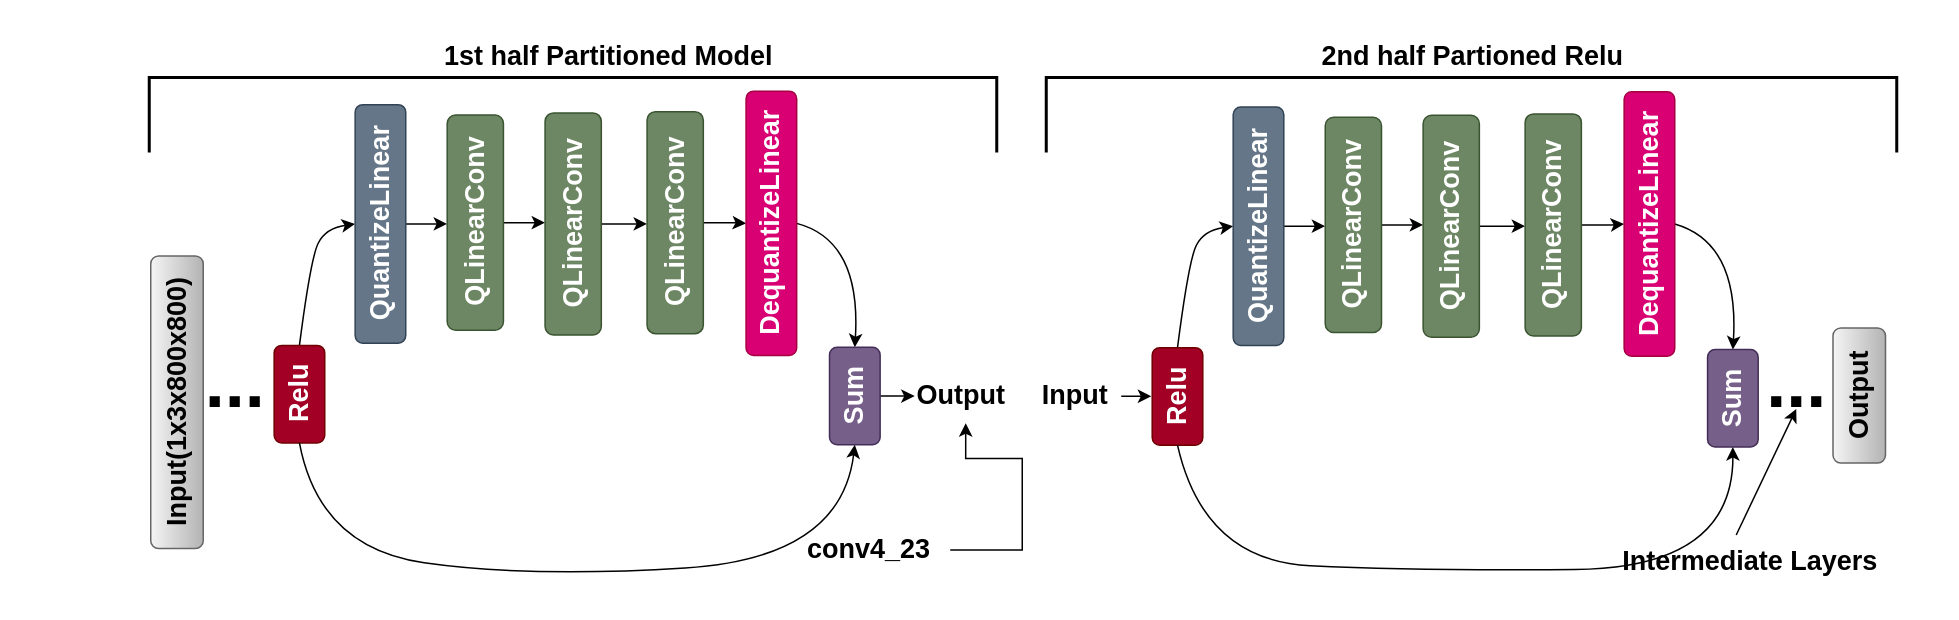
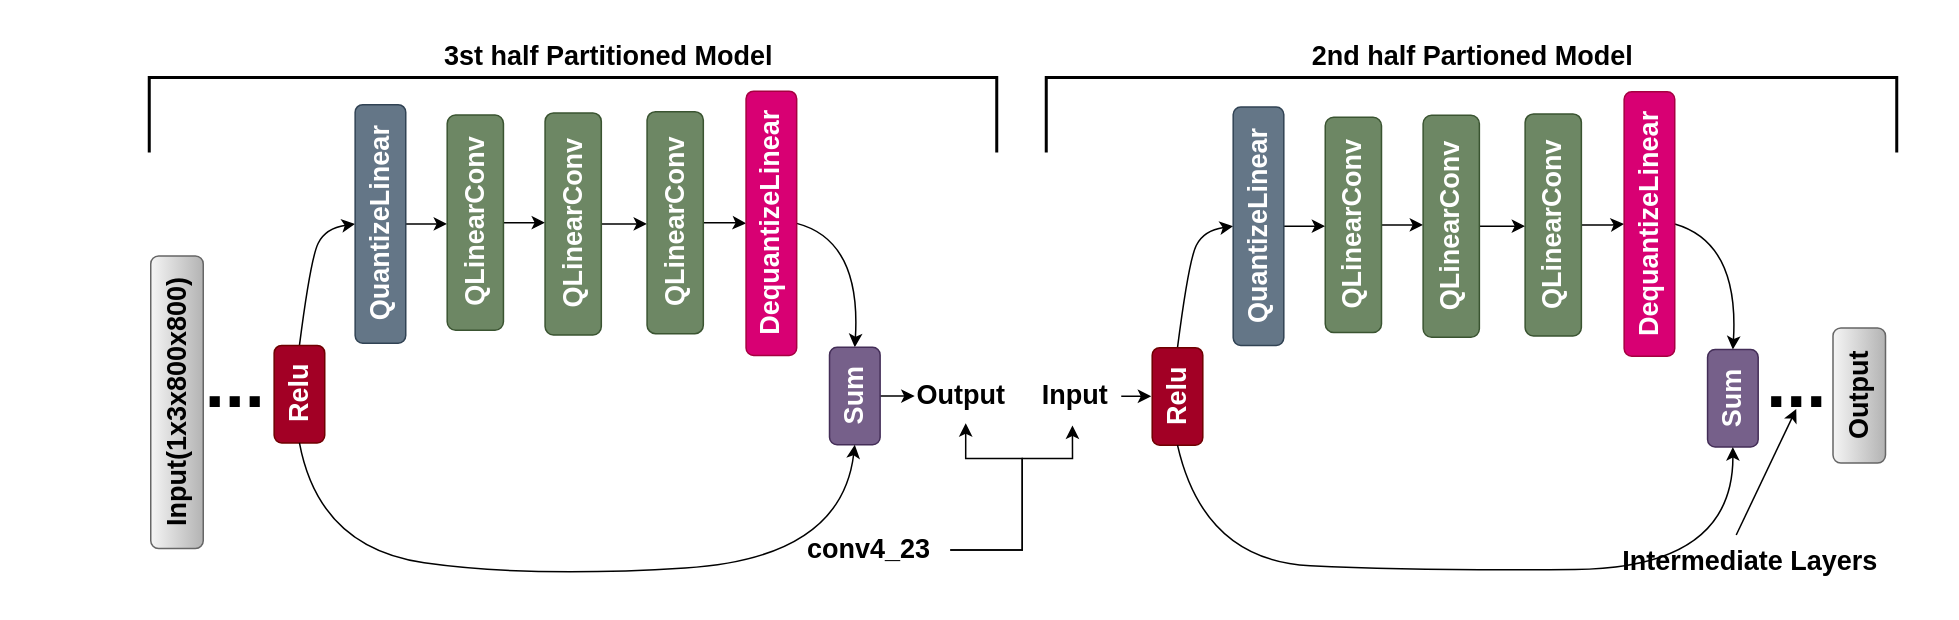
(609, 56) -> (609, 56)
(1473, 56) -> (1473, 56)
none -> (1059, 458)
